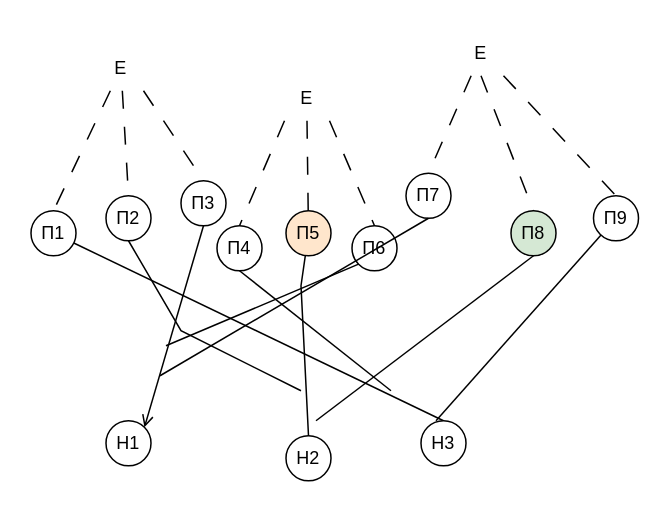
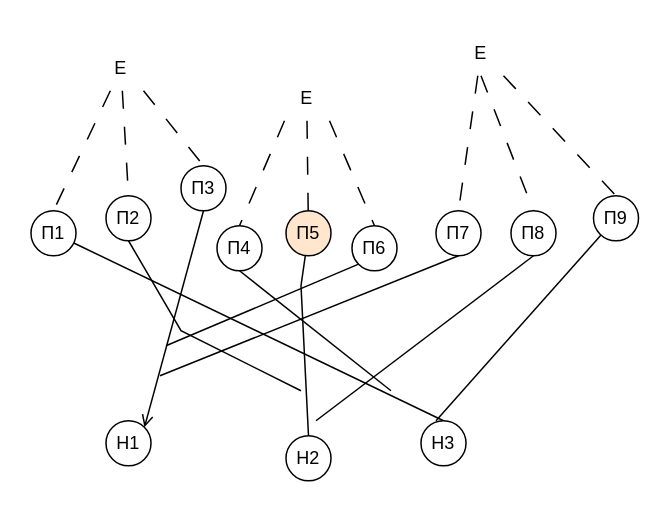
(428, 196) -> (458, 233)
(203, 203) -> (203, 188)
(533, 233) -> (533, 233)
